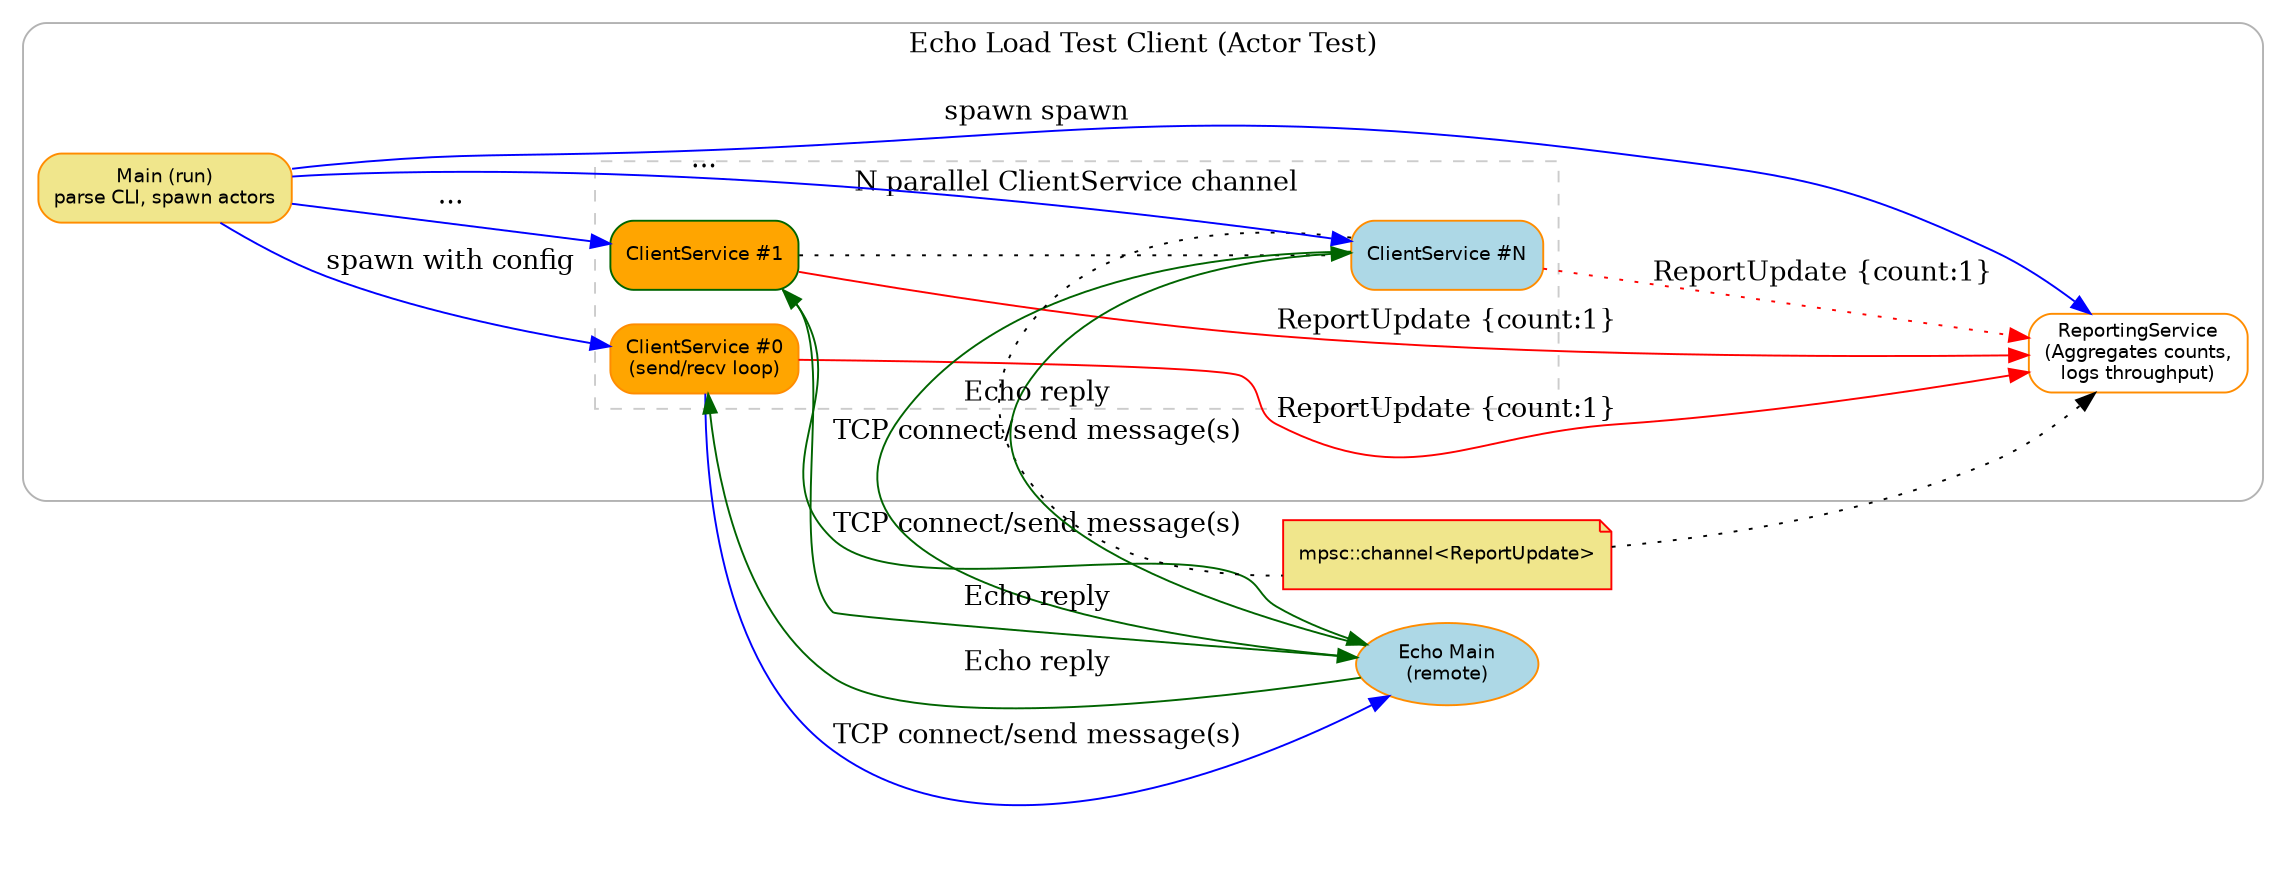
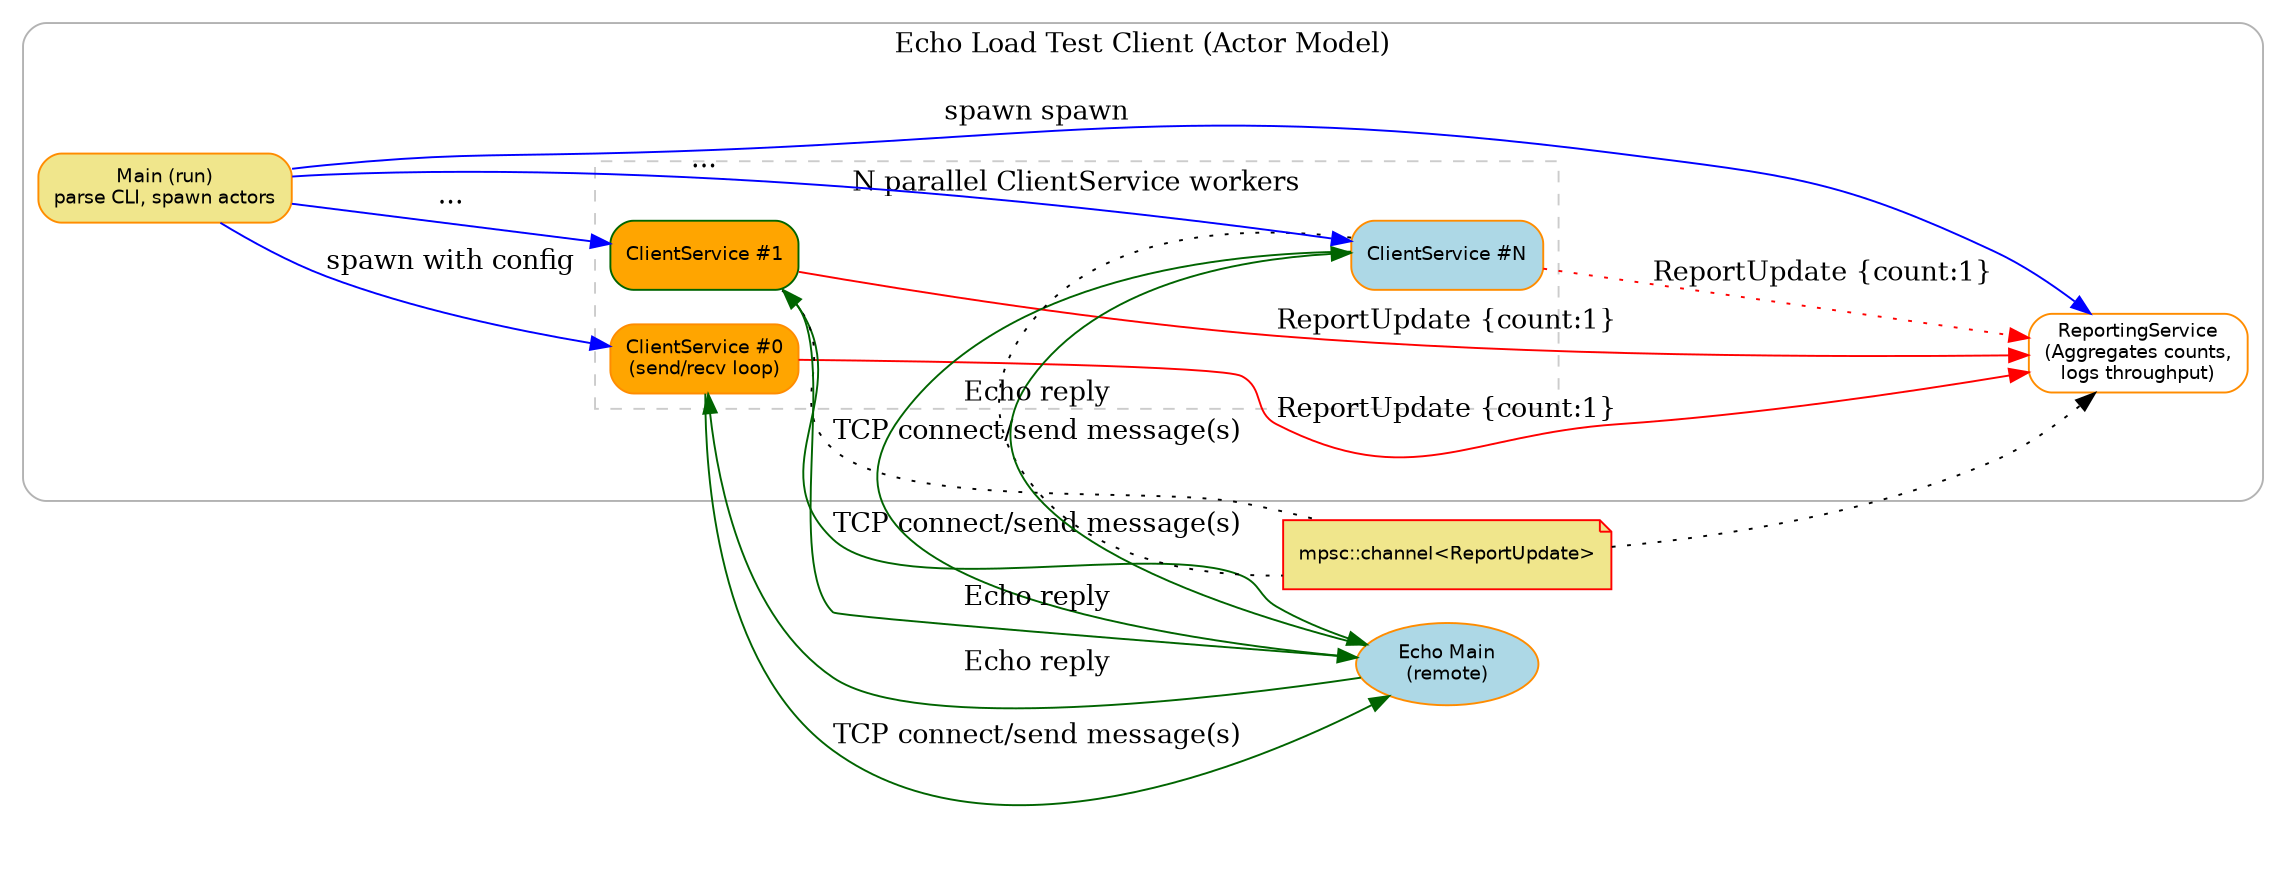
(1143, 45) -> (1143, 45)
(1077, 183) -> (1077, 183)
(1075, 255) -> (969, 489)
(911, 788) -> (911, 788)
